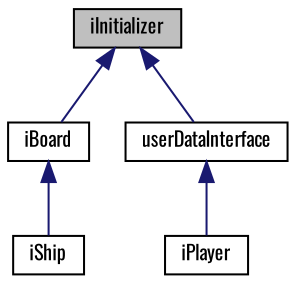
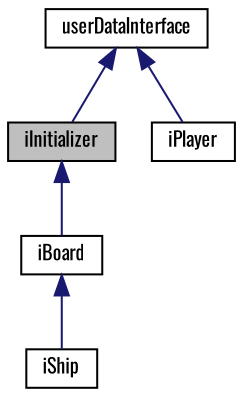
(173, 94) -> (89, 94)
